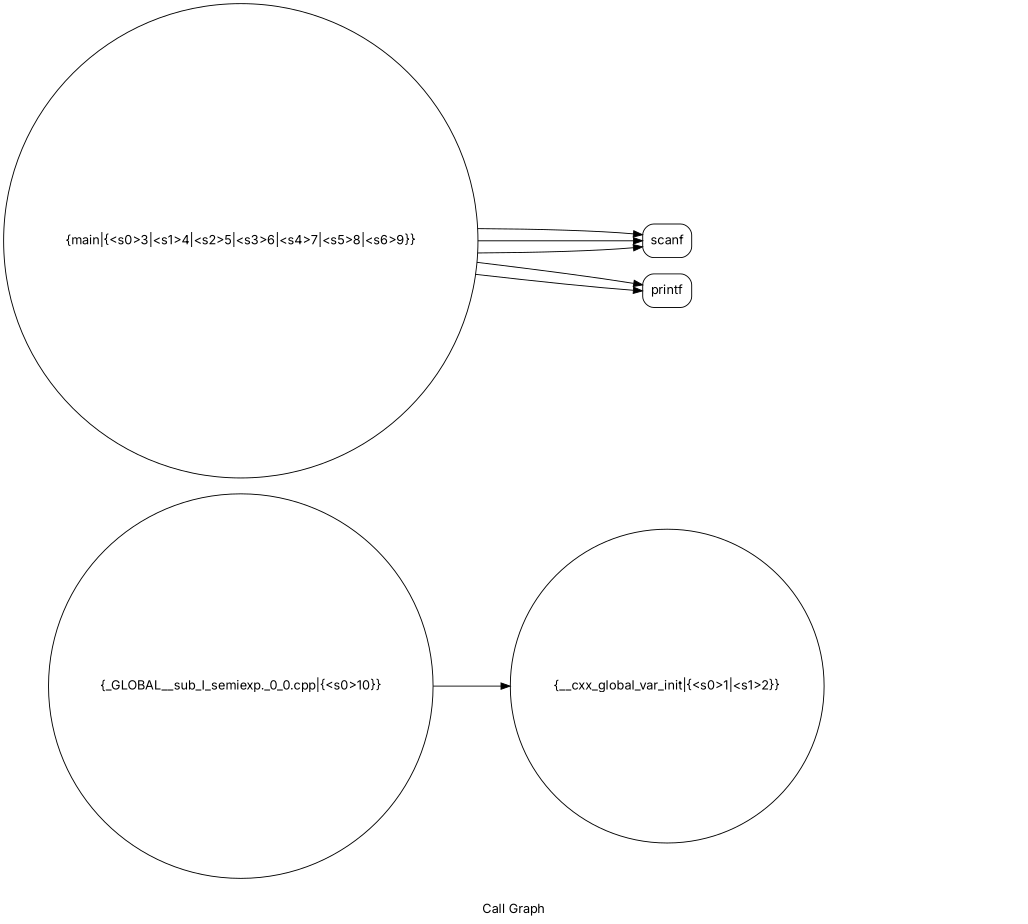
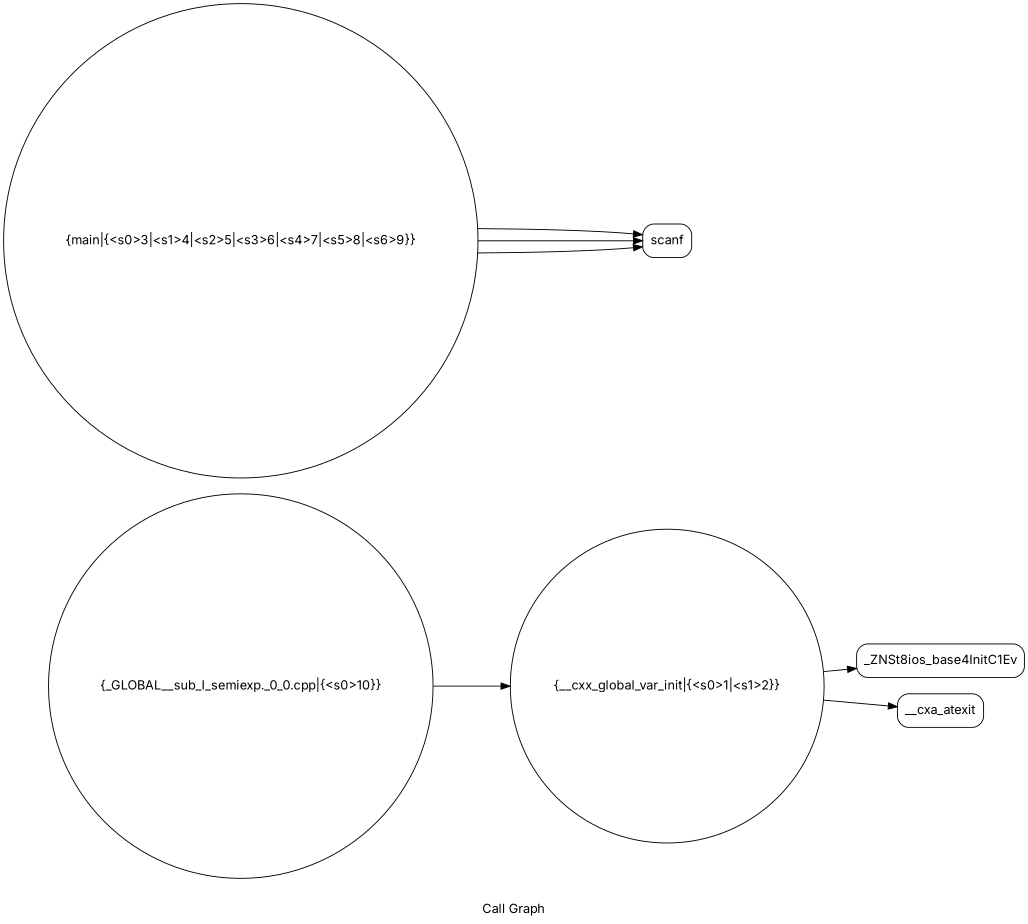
(667, 291) -> none
none -> (941, 661)
none -> (941, 711)
